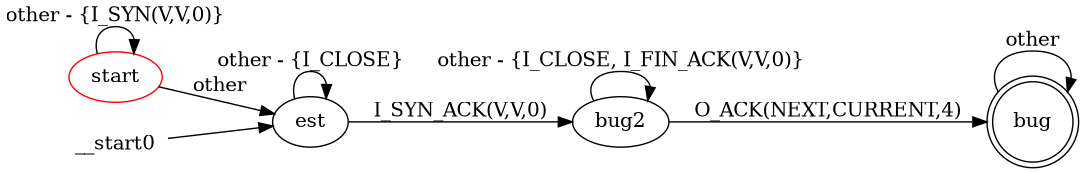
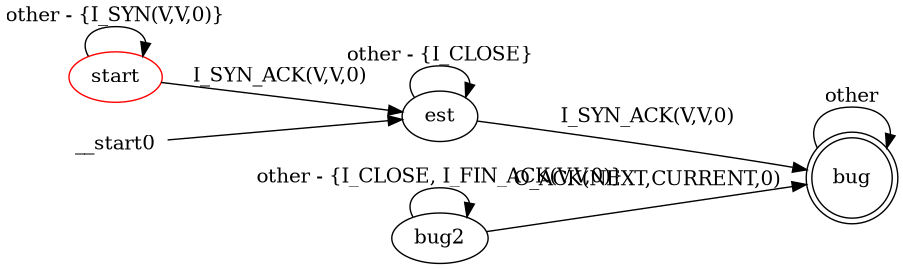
(220, 86) -> (280, 76)
(828, 111) -> (647, 180)
(453, 122) -> (635, 143)
